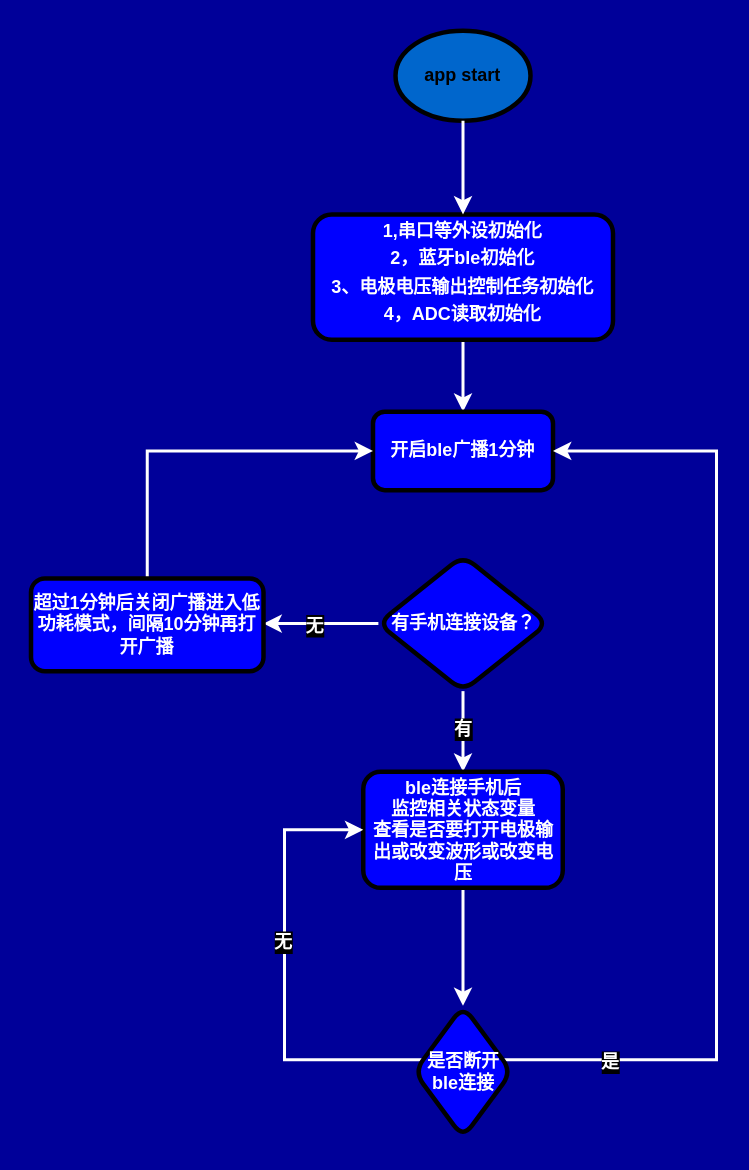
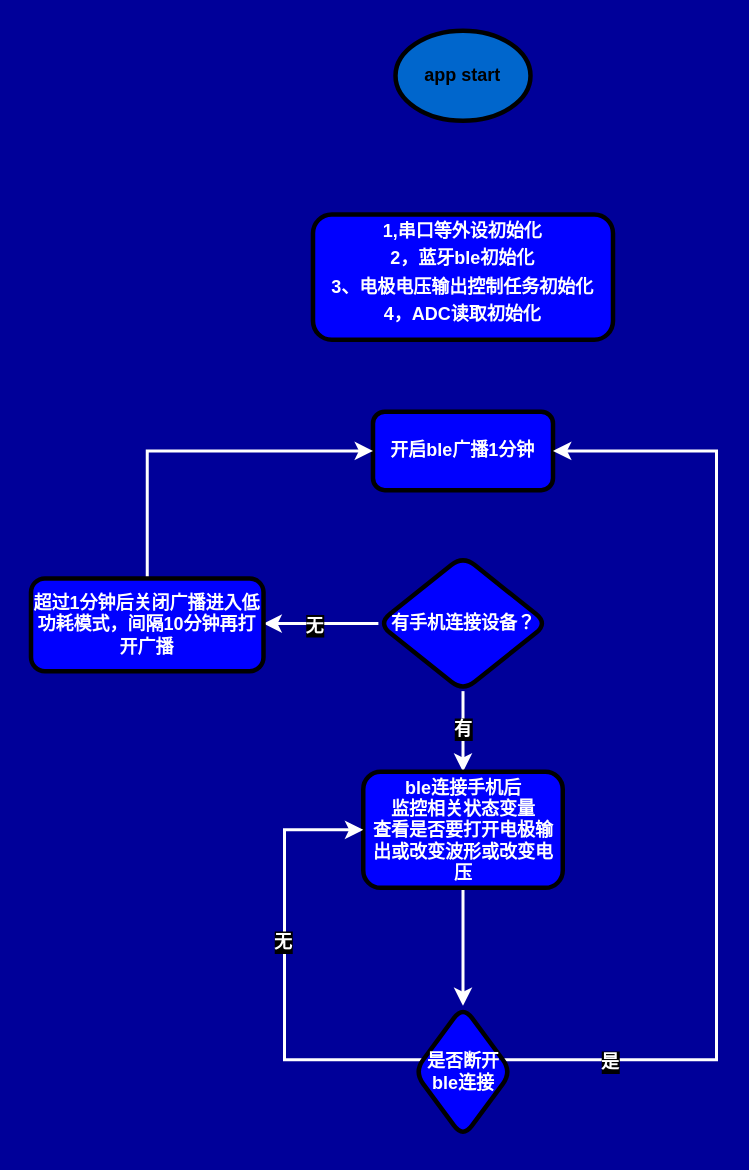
(463, 161) -> none
(463, 369) -> none
